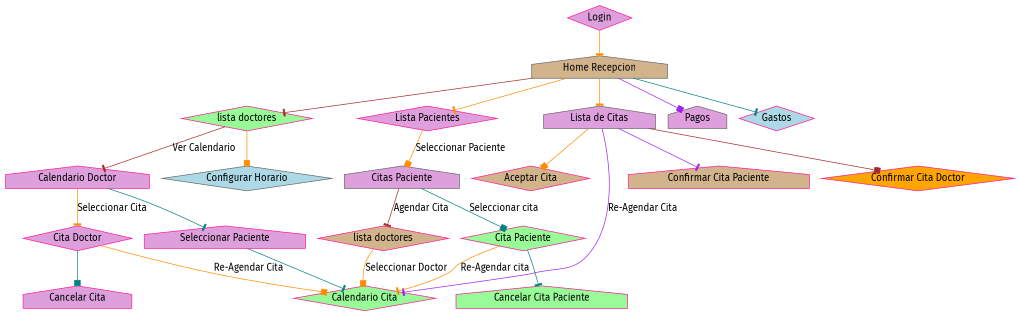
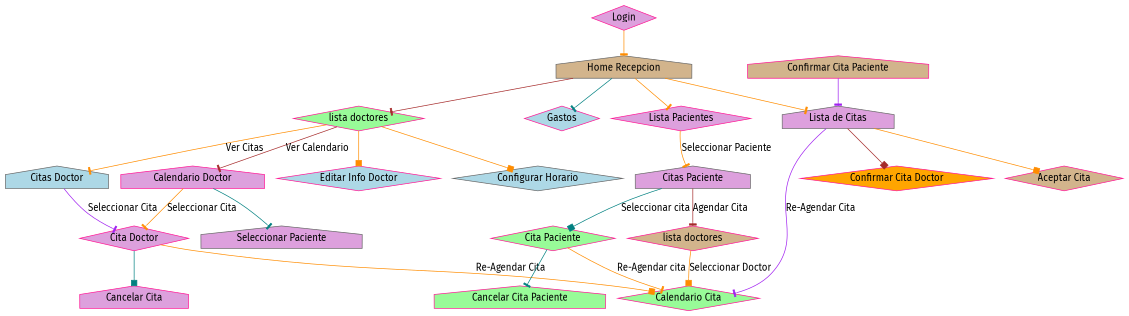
(697, 118) -> none
(416, 145) -> (681, 147)
(657, 147) -> (838, 90)
none -> (57, 178)
none -> (359, 178)
(225, 238) -> (282, 238)
(294, 268) -> none
